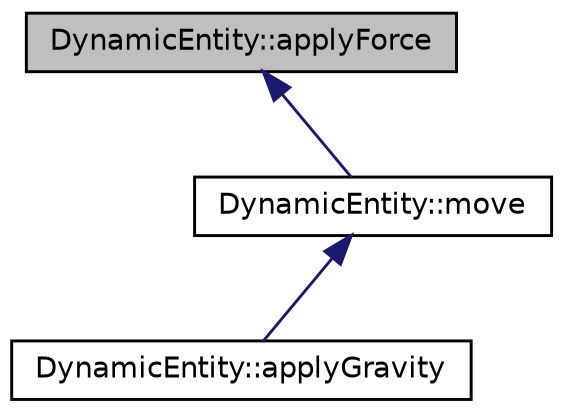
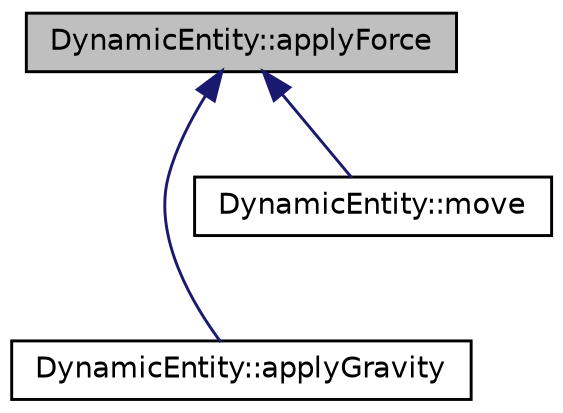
(297, 300) -> (166, 221)
